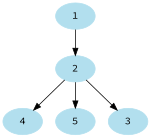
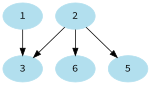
(75, 39) -> (23, 39)
(23, 122) -> (75, 69)
